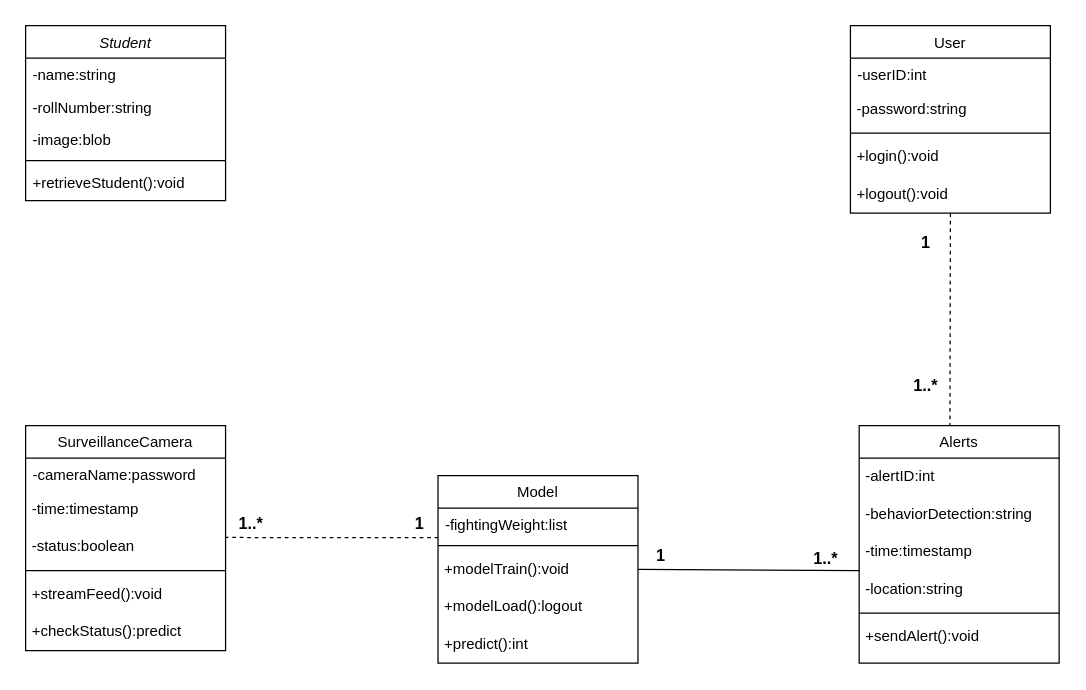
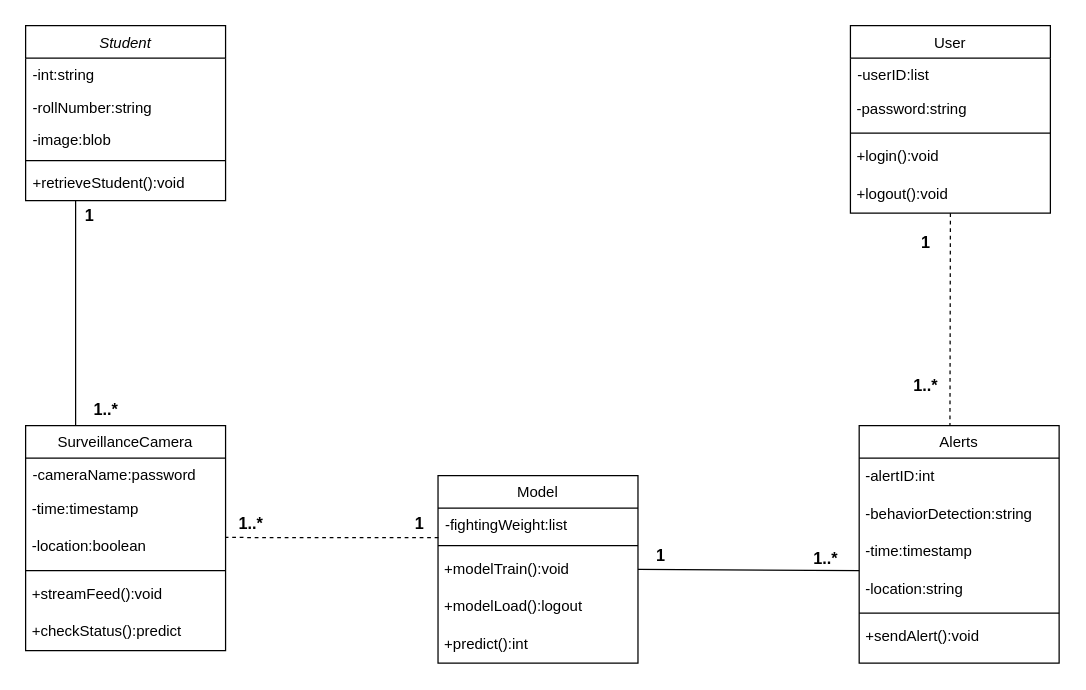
(79, 75) -> (73, 75)
(900, 75) -> (902, 75)
none -> (76, 314)
(87, 547) -> (92, 547)
